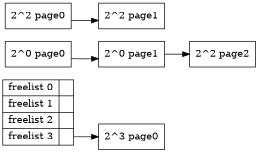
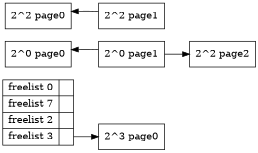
(81, 21) -> (88, 11)
(81, 59) -> (88, 49)
(31, 104) -> (31, 104)
